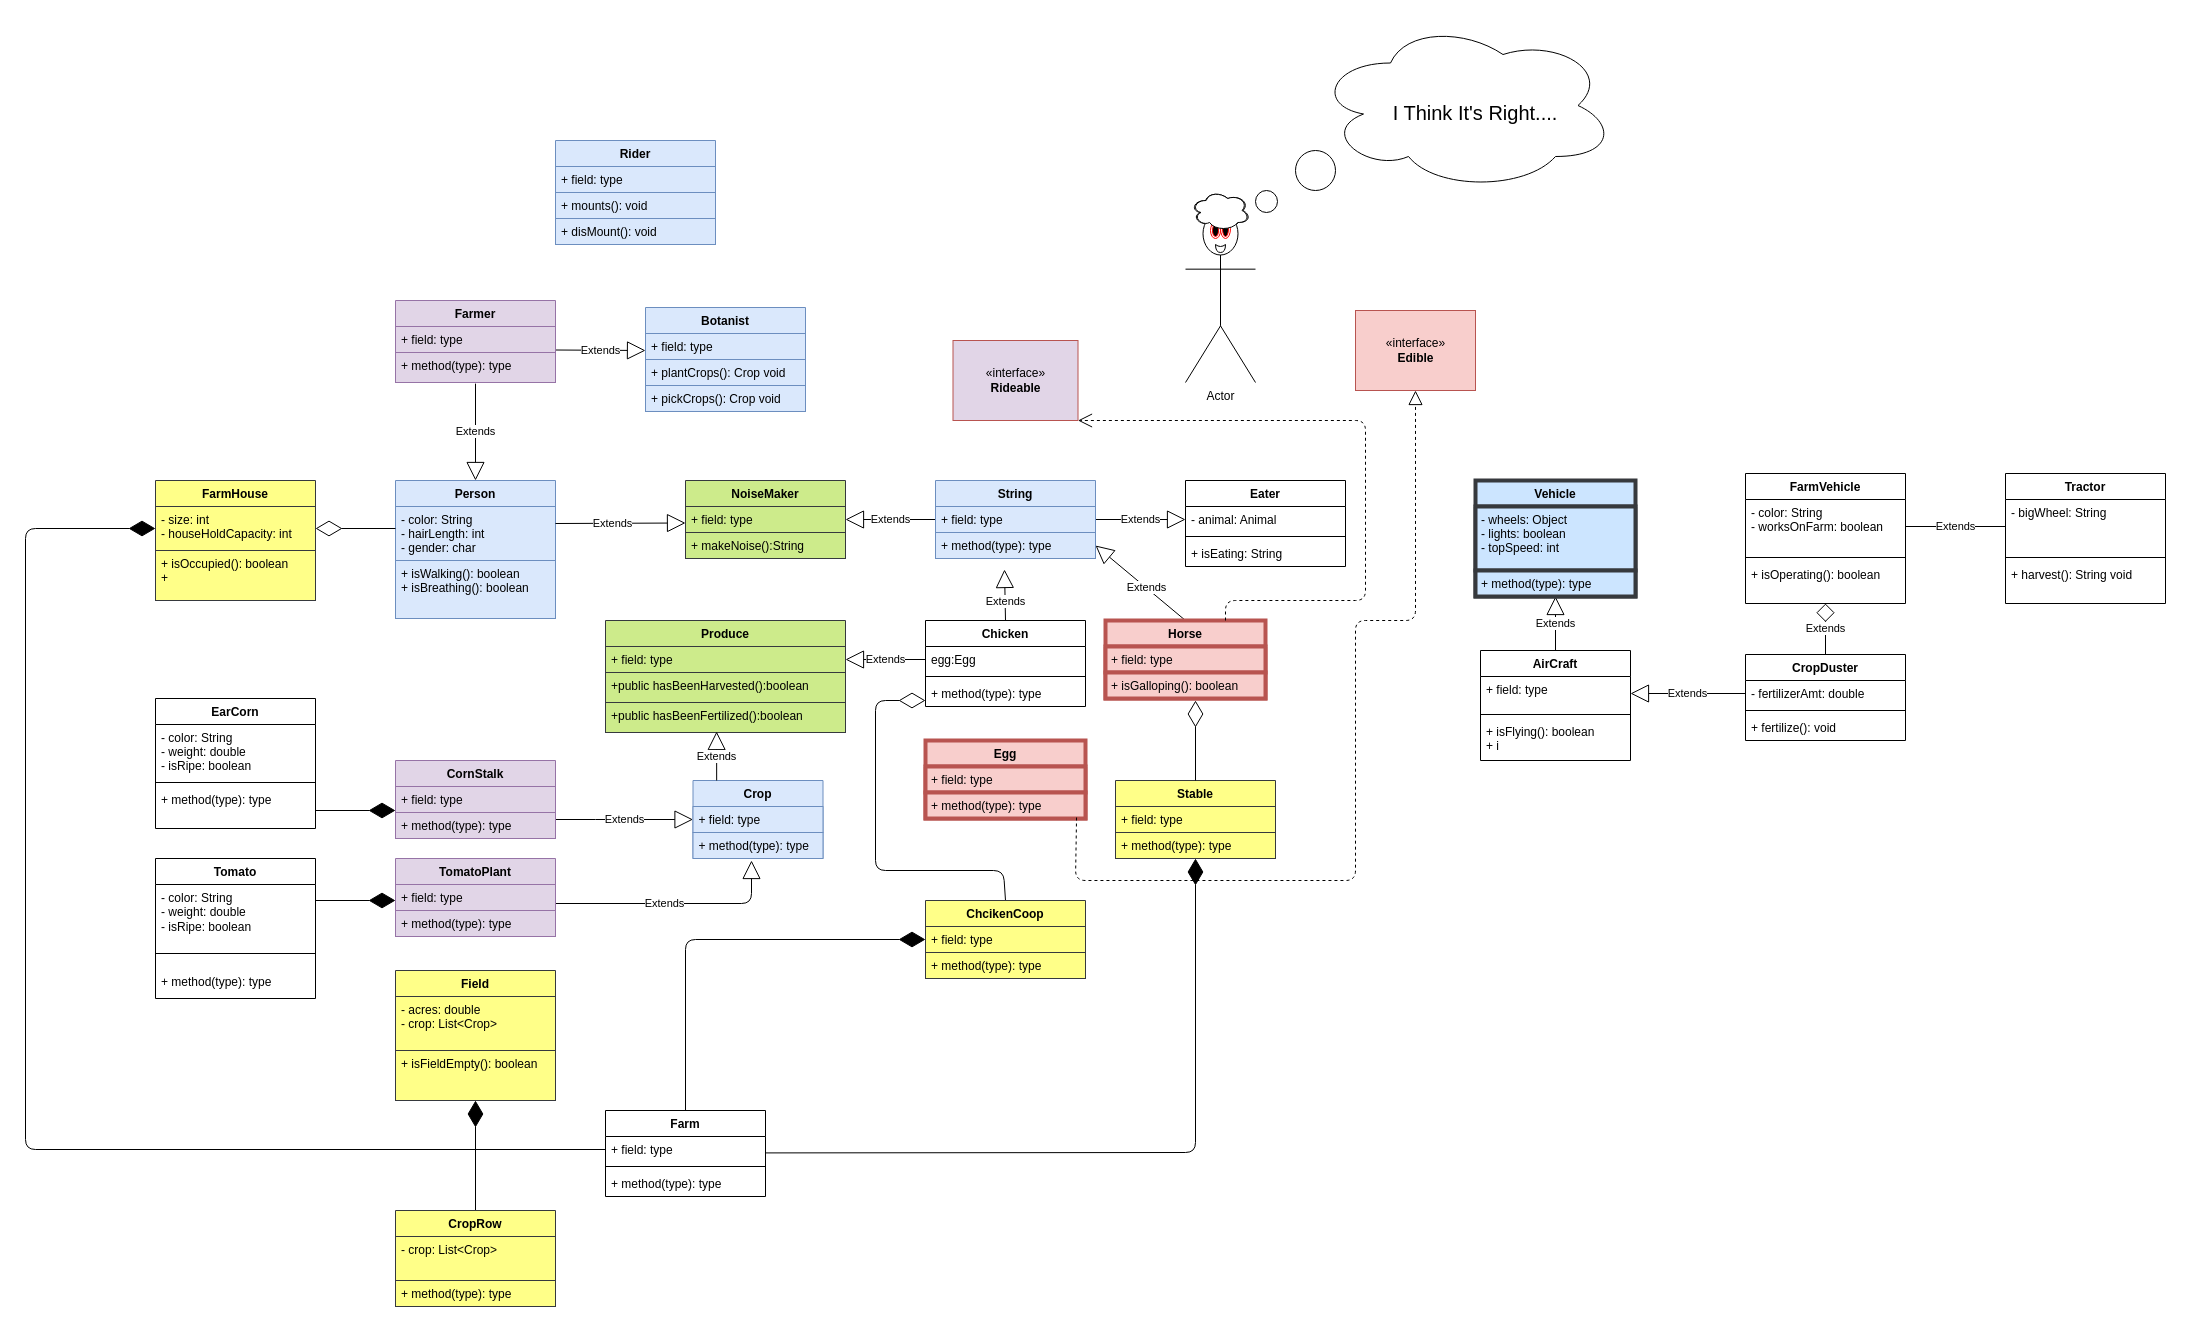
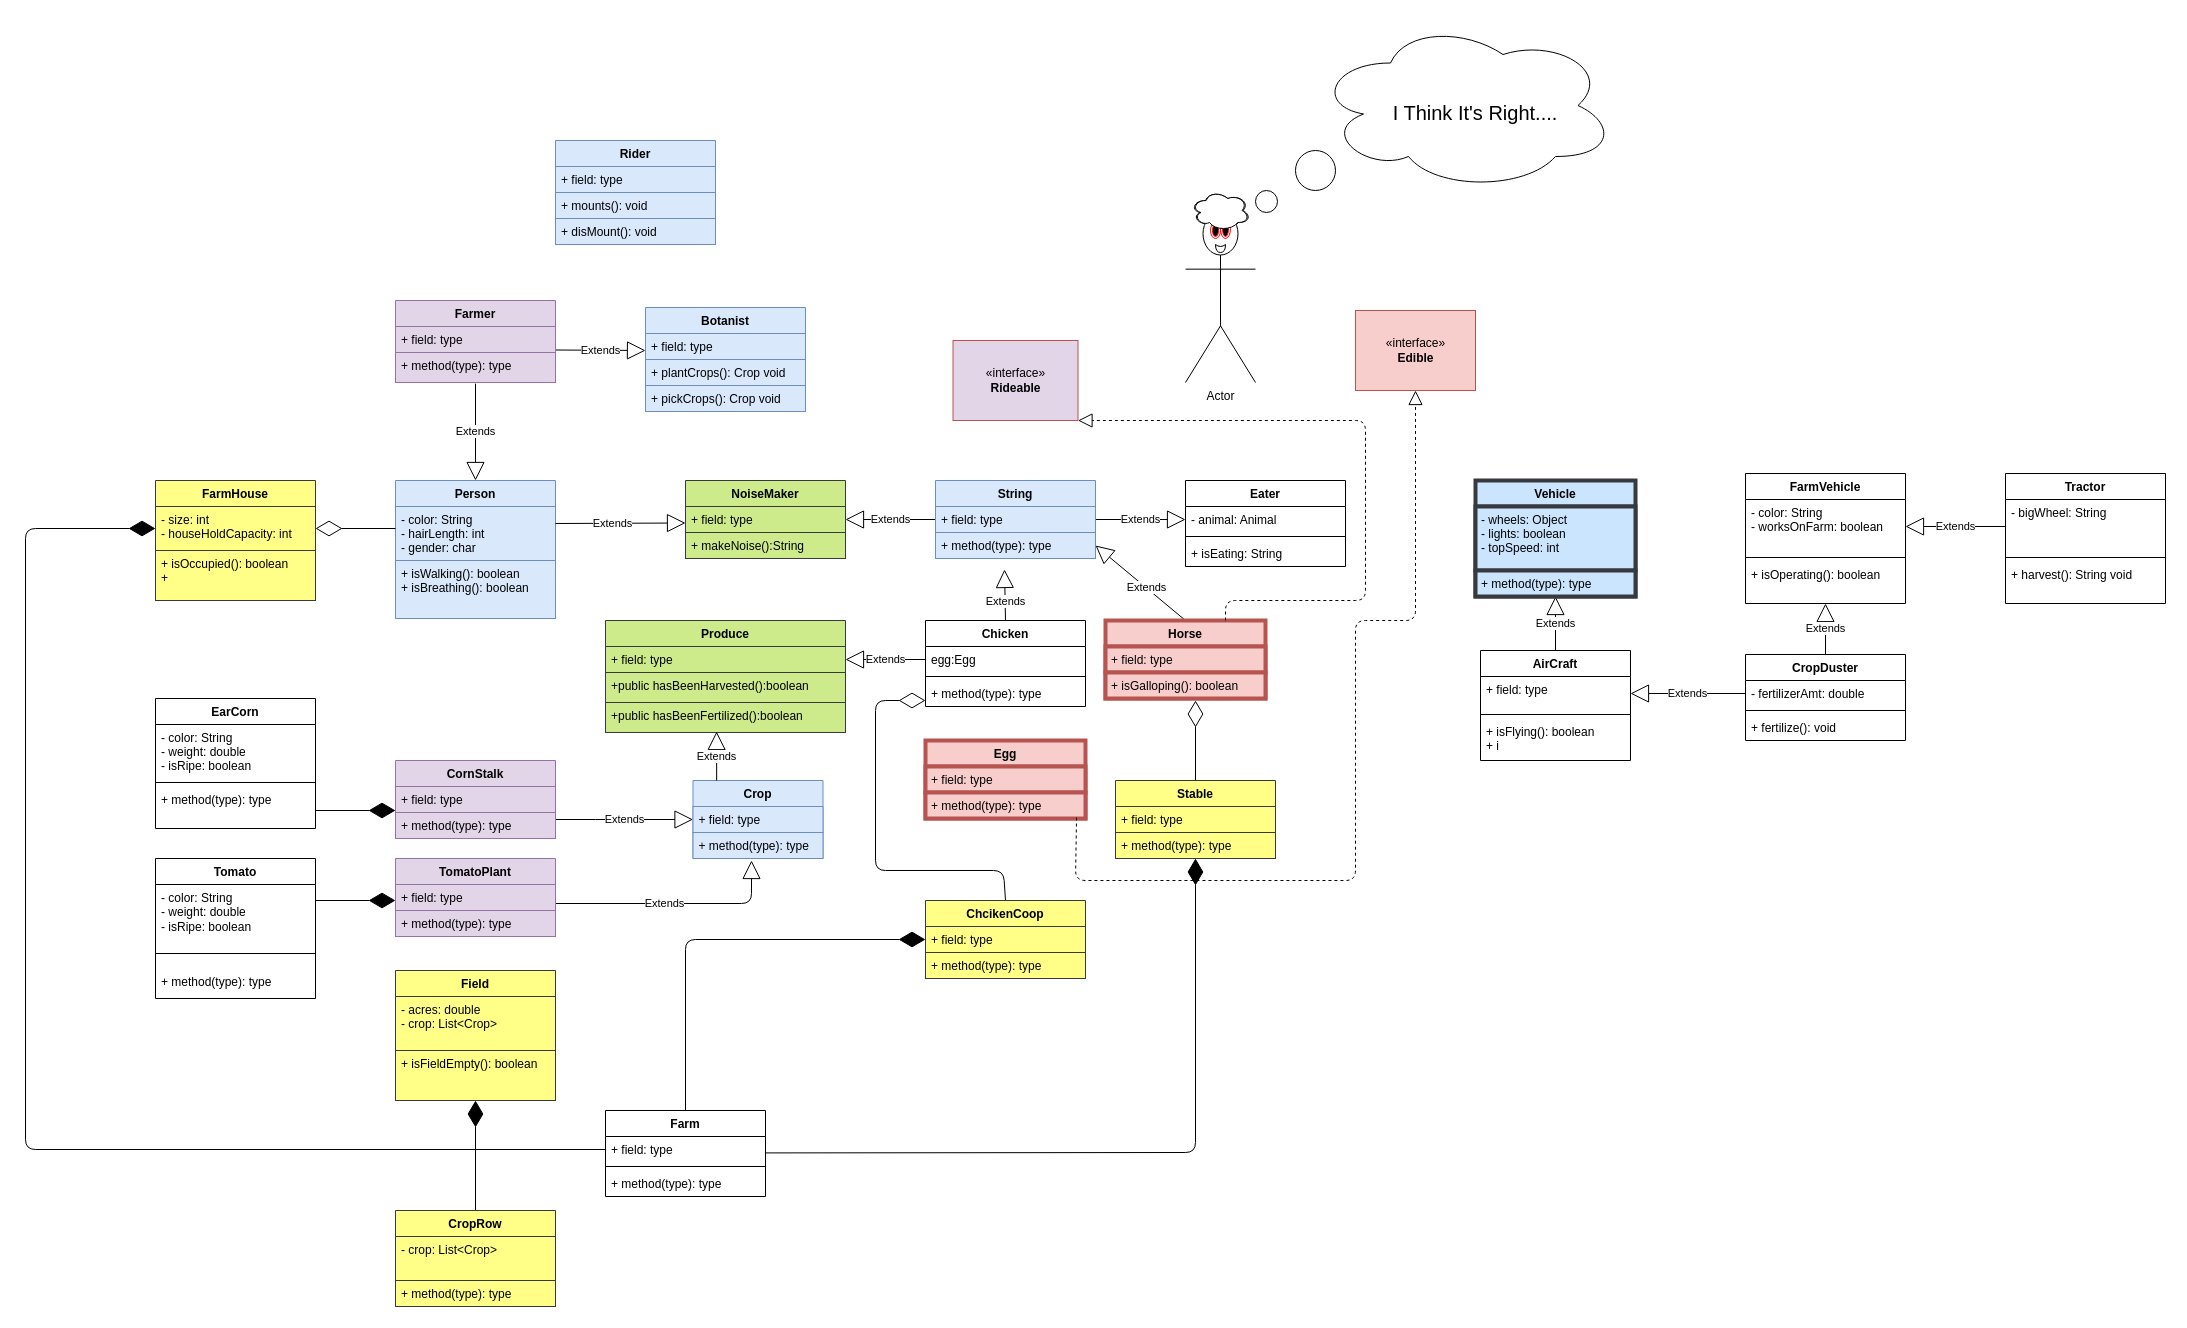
(1087, 421) -> (1093, 421)
(1917, 527) -> (1925, 527)
(1826, 622) -> (1826, 623)
